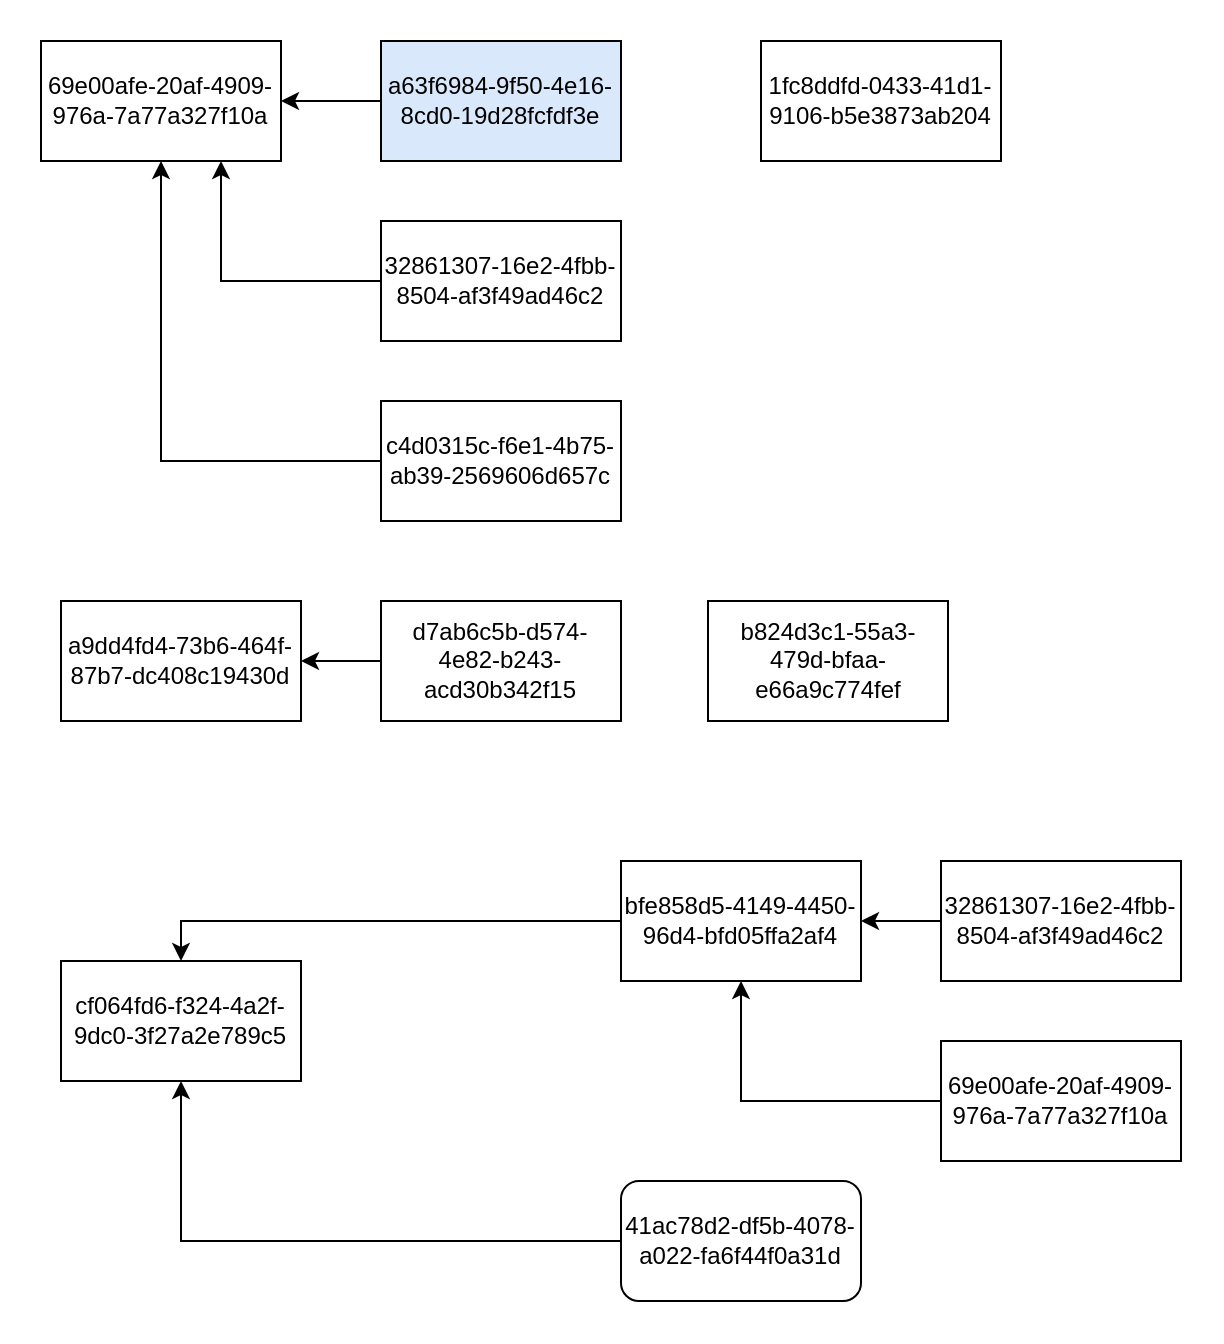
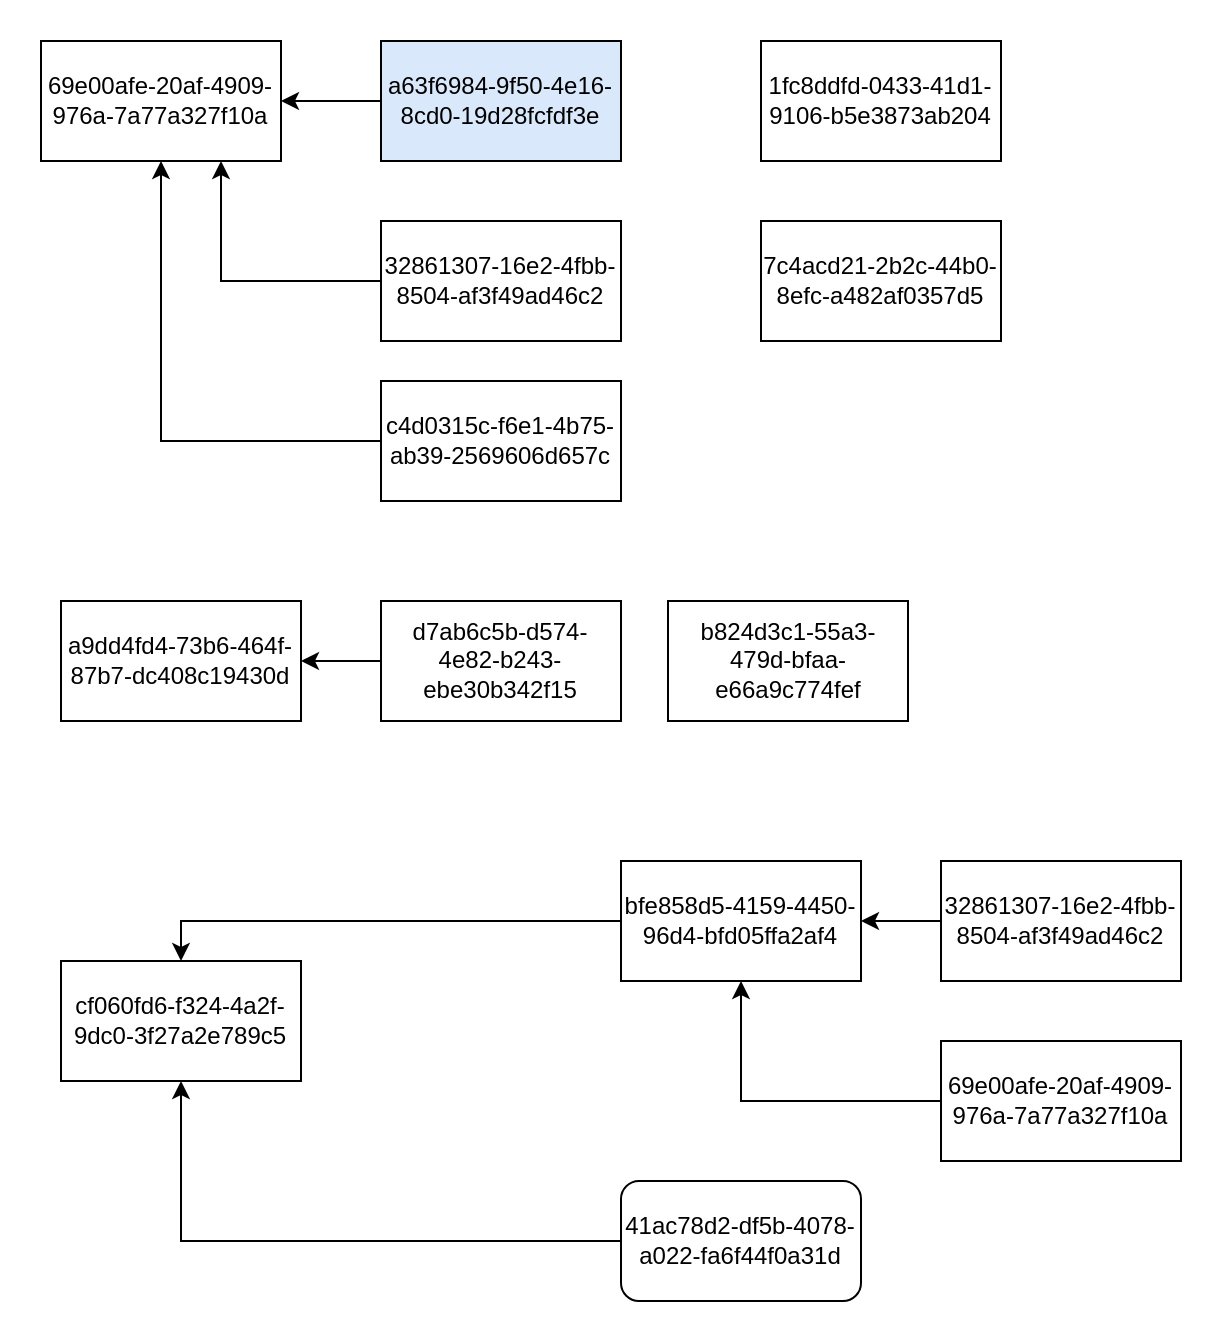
none -> (881, 281)
(501, 461) -> (501, 441)
(501, 661) -> (501, 661)
(828, 661) -> (788, 661)
(741, 921) -> (741, 921)
(181, 1021) -> (181, 1021)
